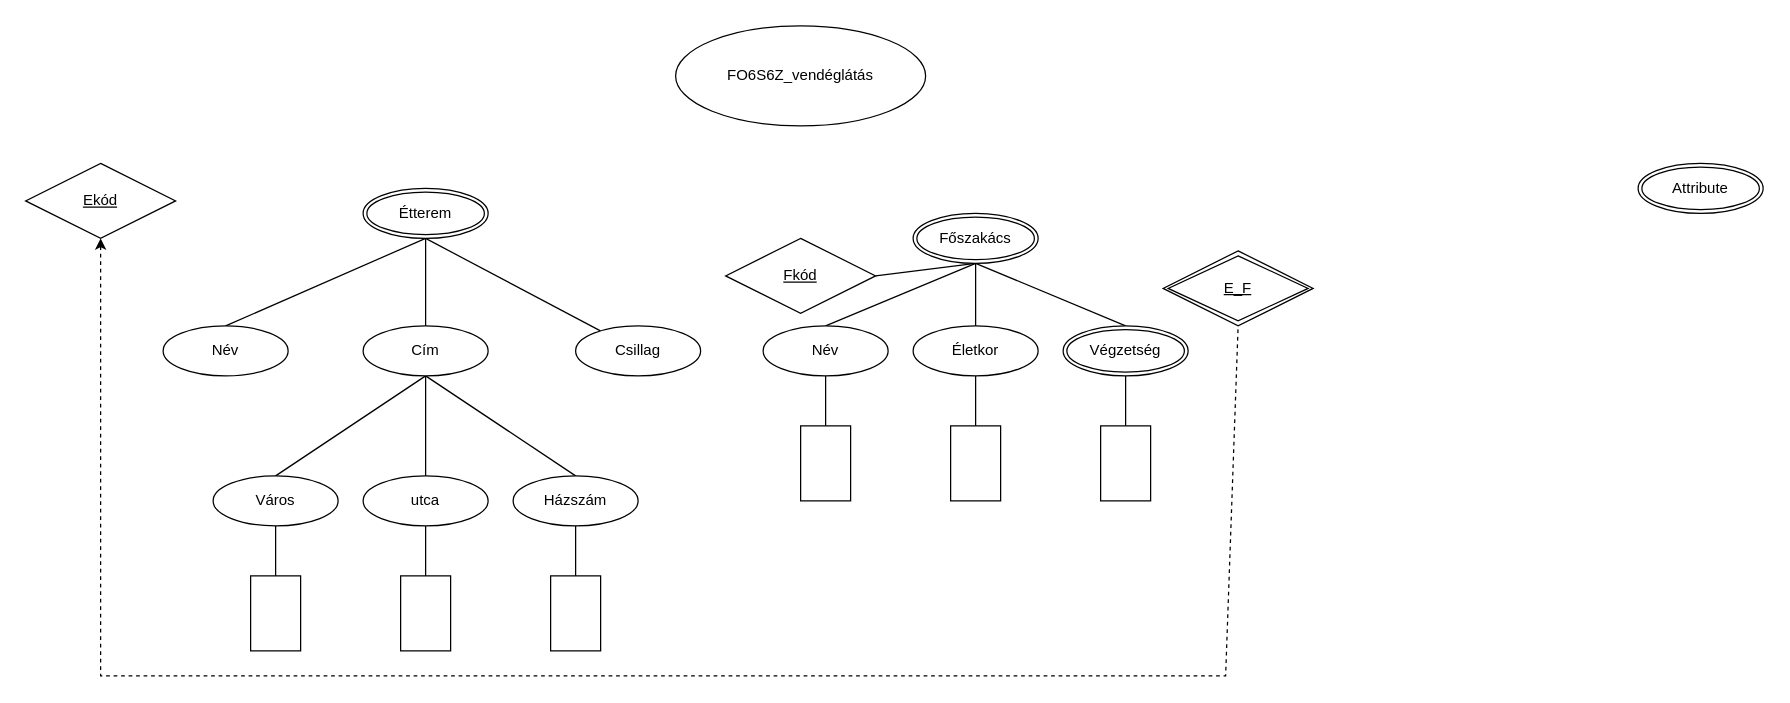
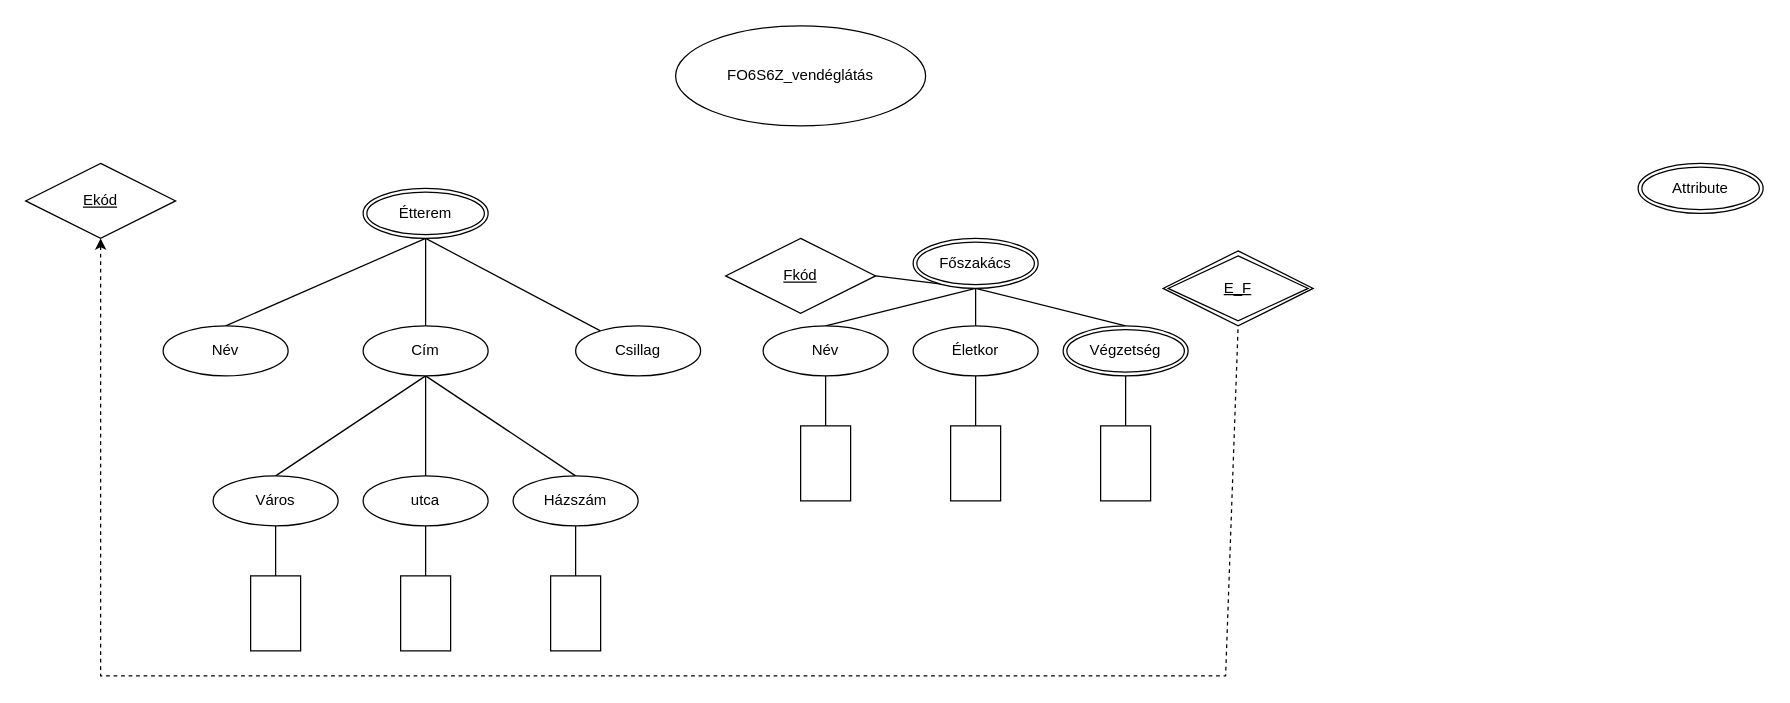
(976, 238) -> (976, 263)
